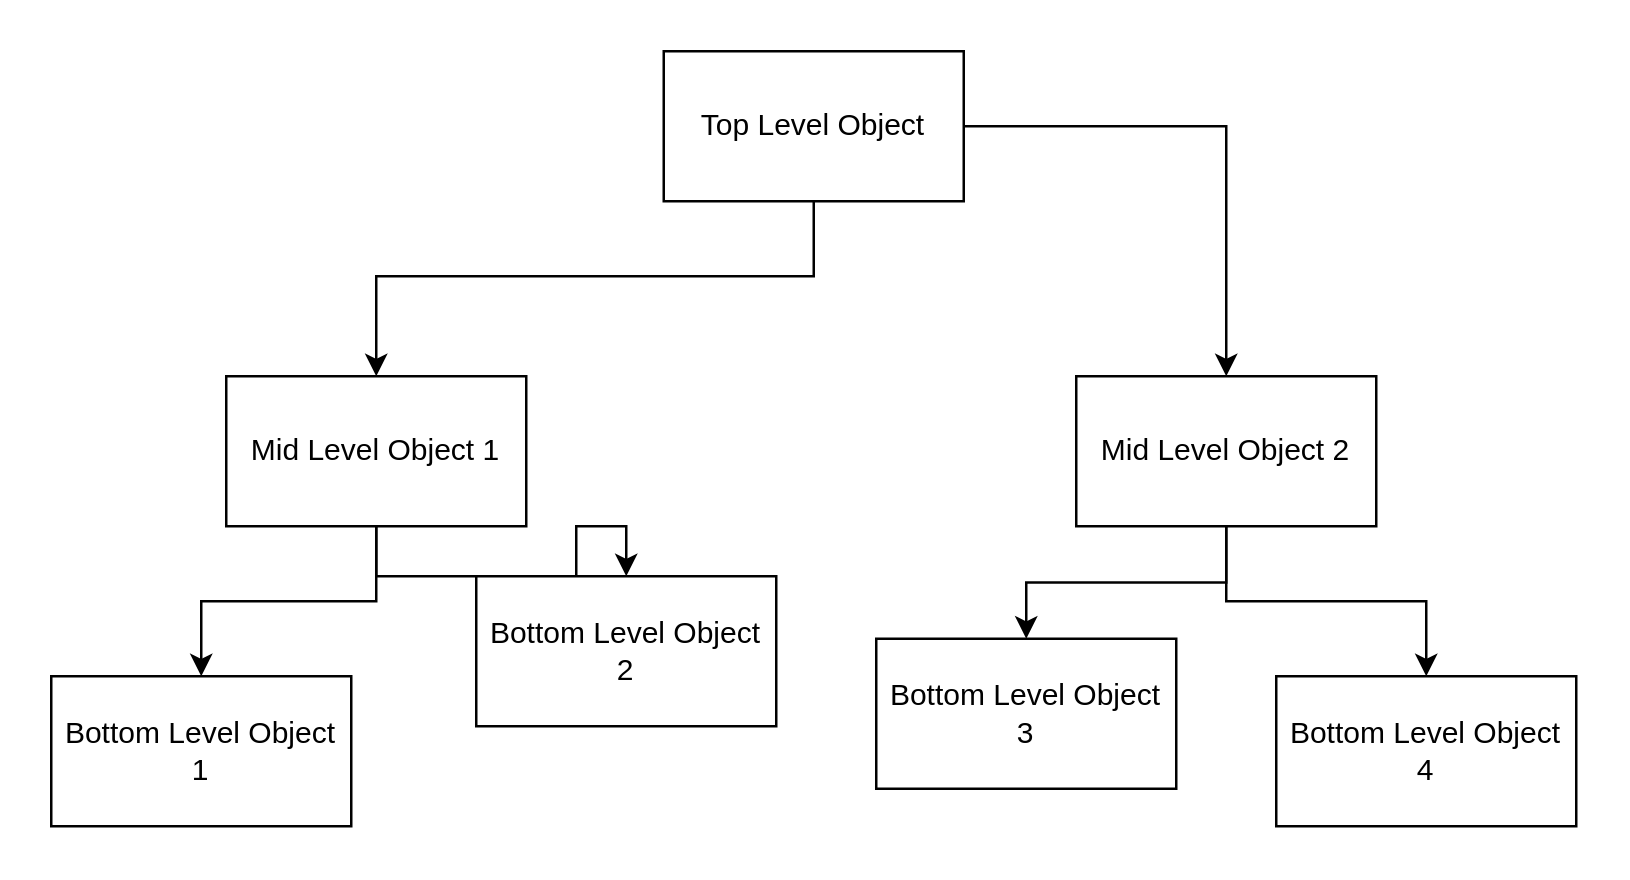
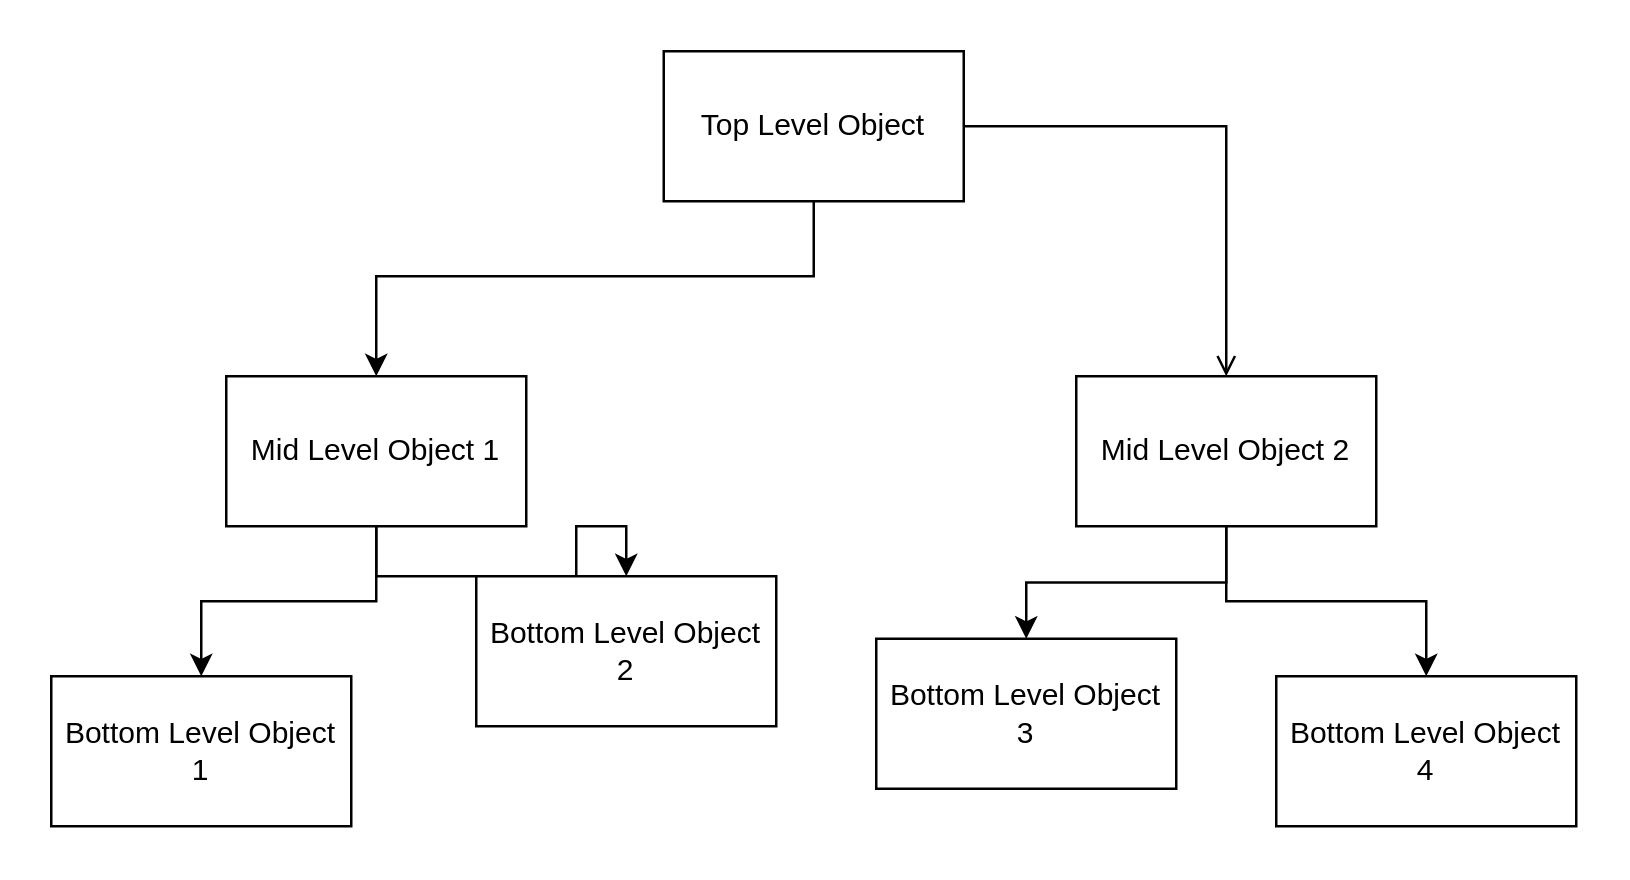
(1226, 358) -> (1226, 362)
